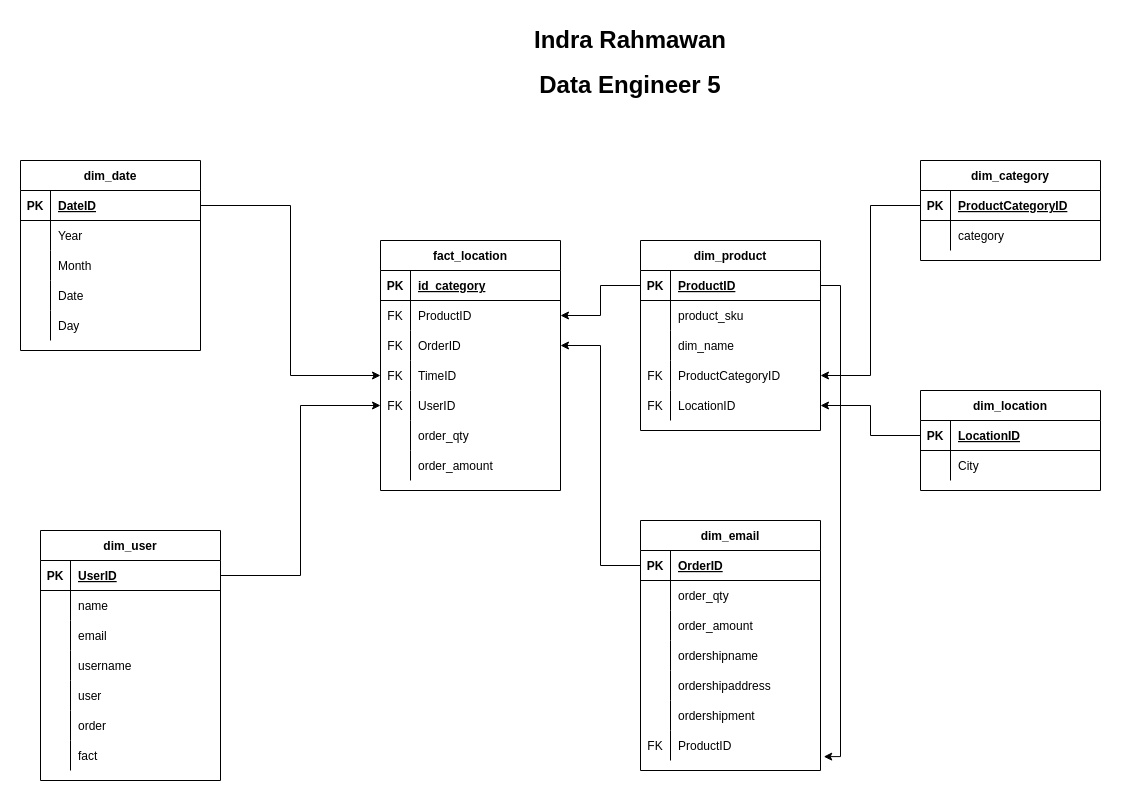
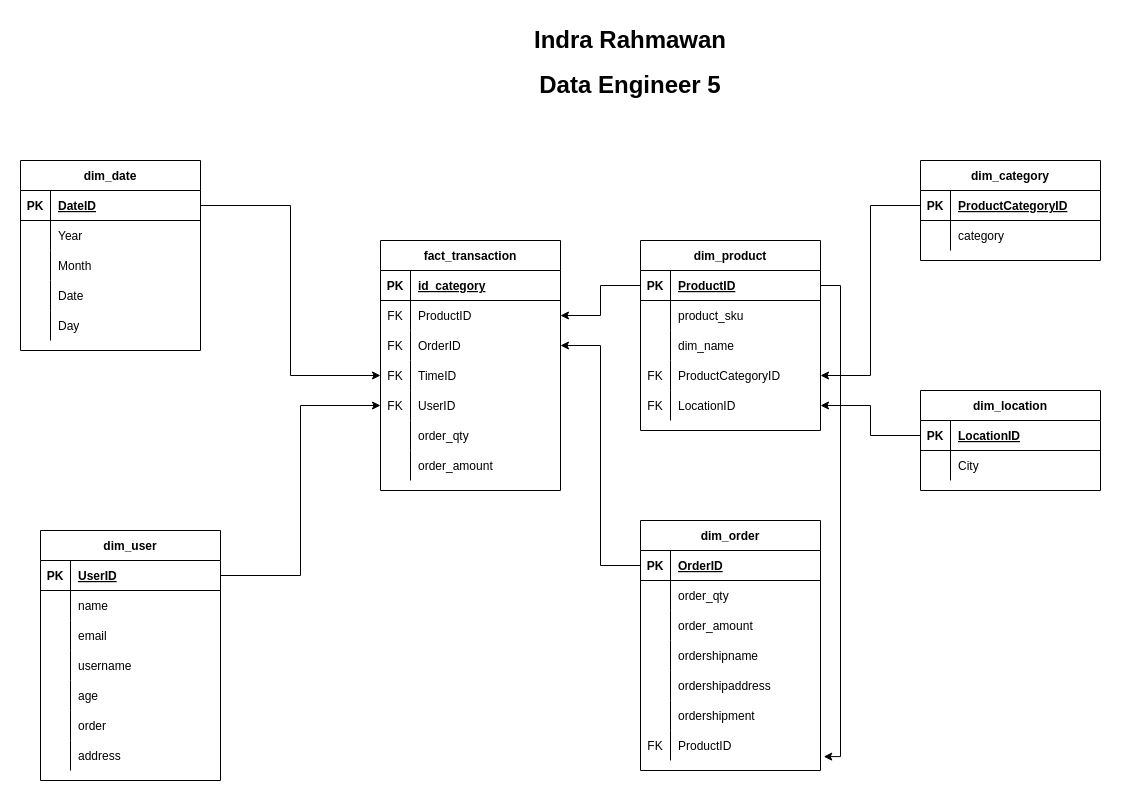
(470, 256) -> (470, 256)
(730, 536) -> (730, 536)
(91, 696) -> (88, 696)
(91, 756) -> (102, 756)
